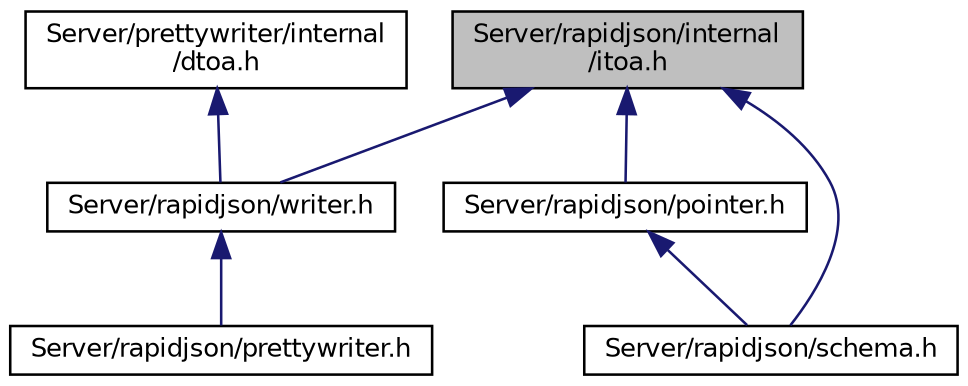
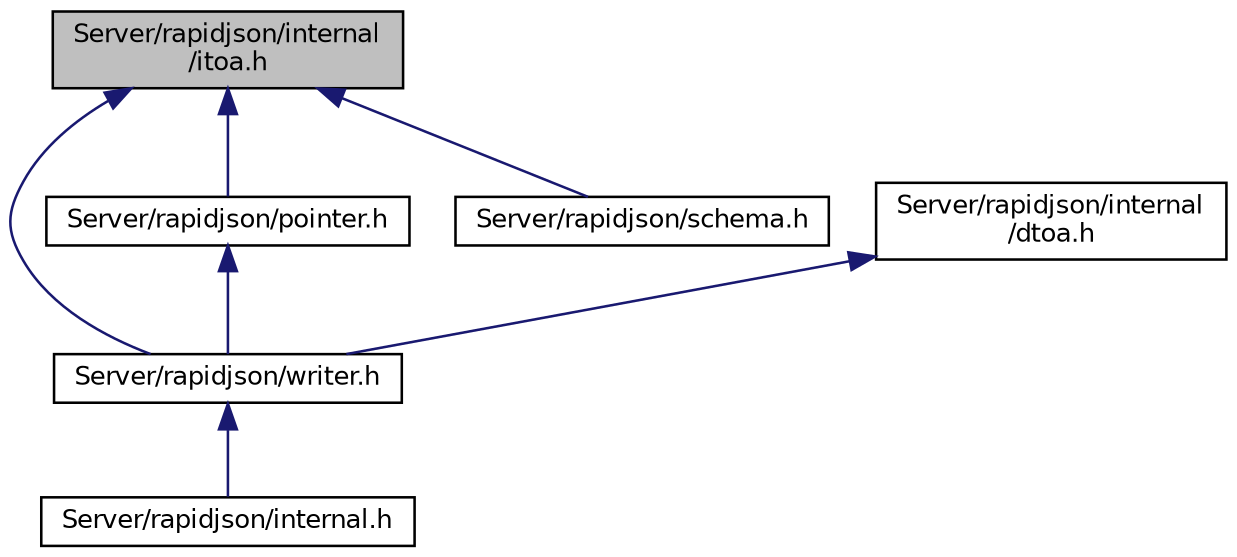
(216, 50) -> (1051, 221)
(707, 288) -> (228, 313)
(221, 350) -> (228, 522)
